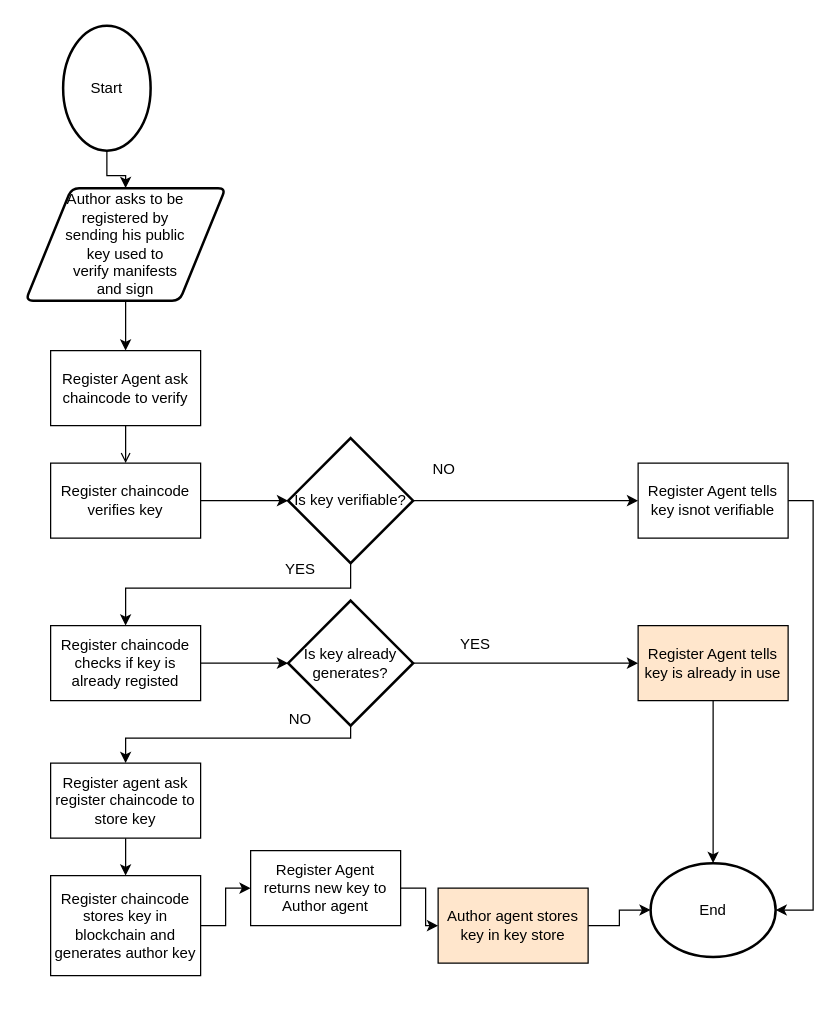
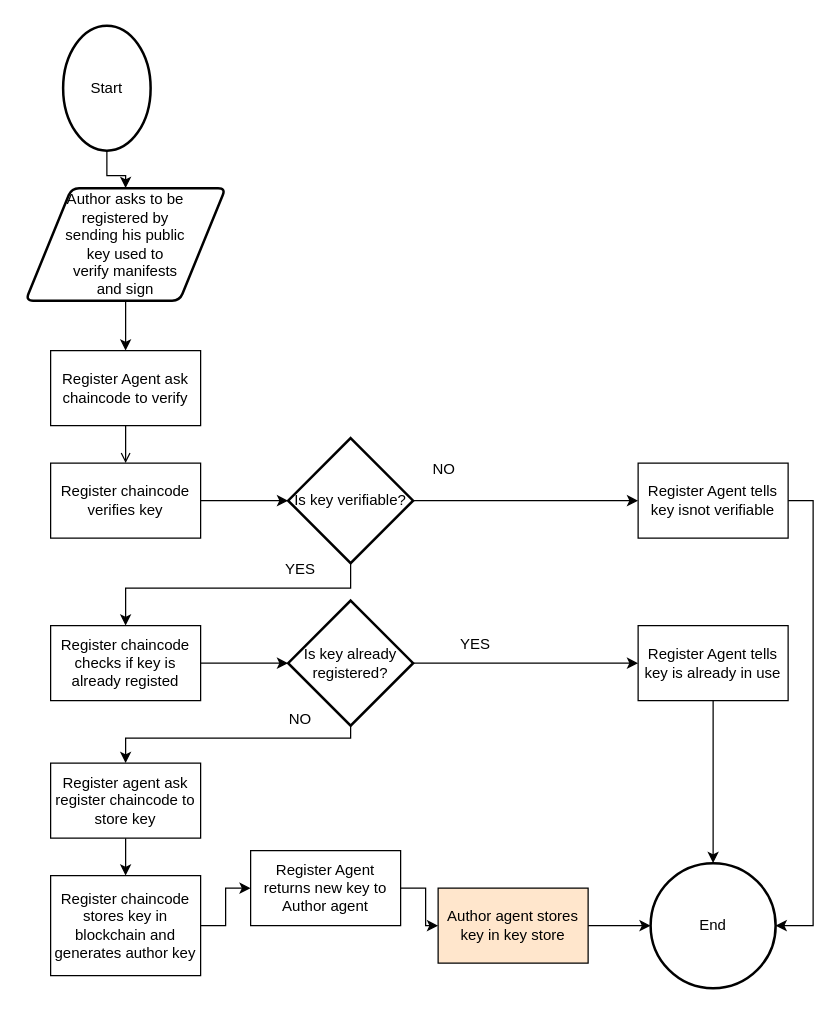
(351, 663) -> (351, 663)
(713, 663) -> (713, 663)
(713, 910) -> (713, 926)
